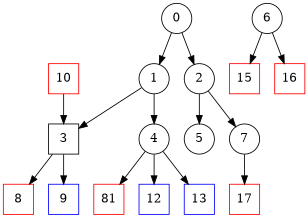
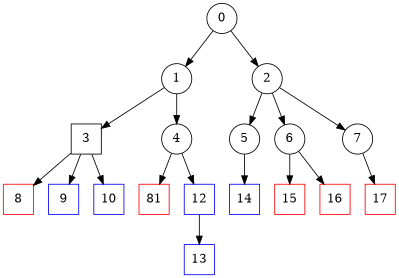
(64, 79) -> (109, 199)
(64, 105) -> (96, 165)
none -> (277, 105)
(173, 164) -> (199, 225)
none -> (245, 199)
